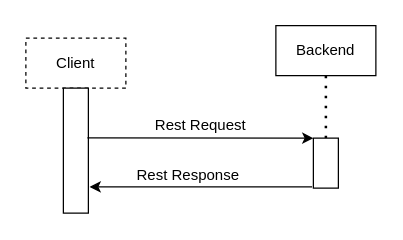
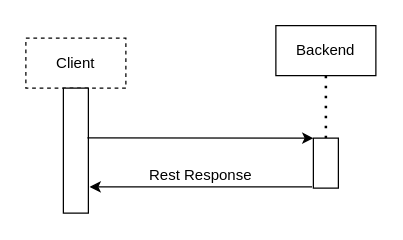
(201, 126) -> none
(188, 176) -> (201, 176)
